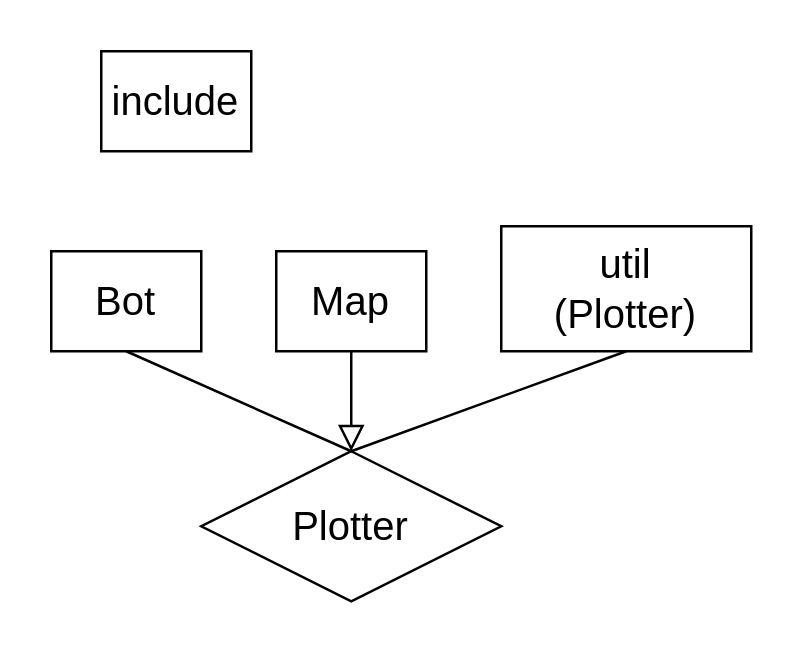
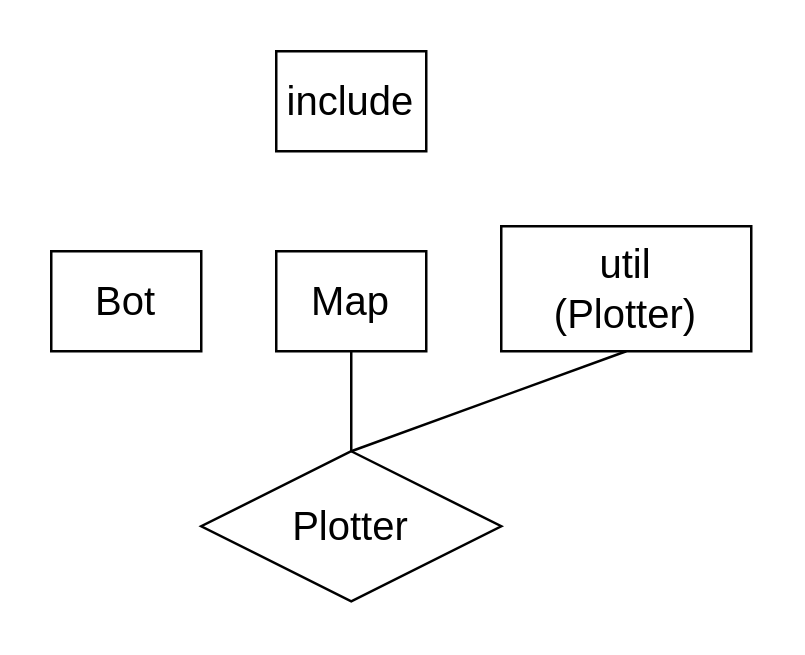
(176, 101) -> (351, 101)
(236, 400) -> none
(351, 424) -> (351, 434)
